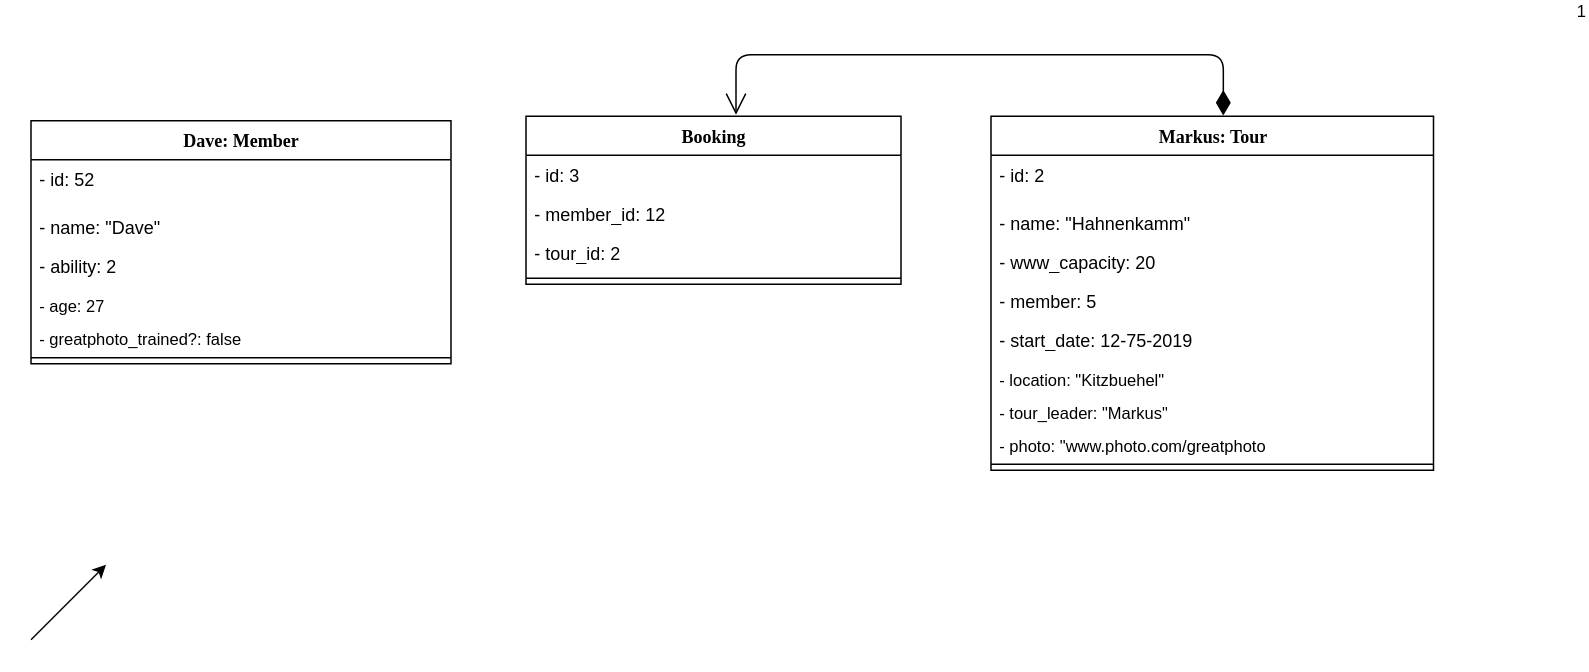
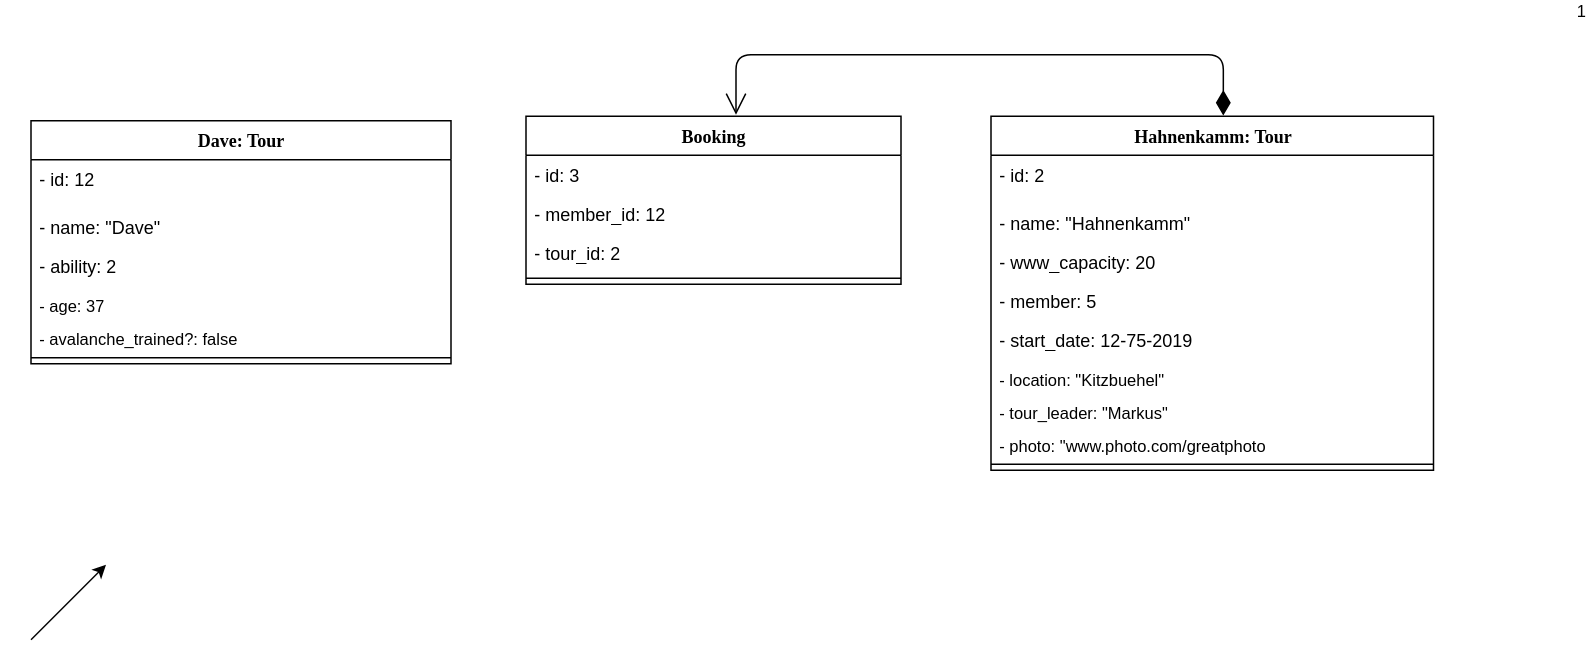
(1214, 138) -> (1214, 138)
(242, 142) -> (242, 142)
(71, 181) -> (71, 181)
(78, 307) -> (78, 307)
(169, 340) -> (162, 340)
